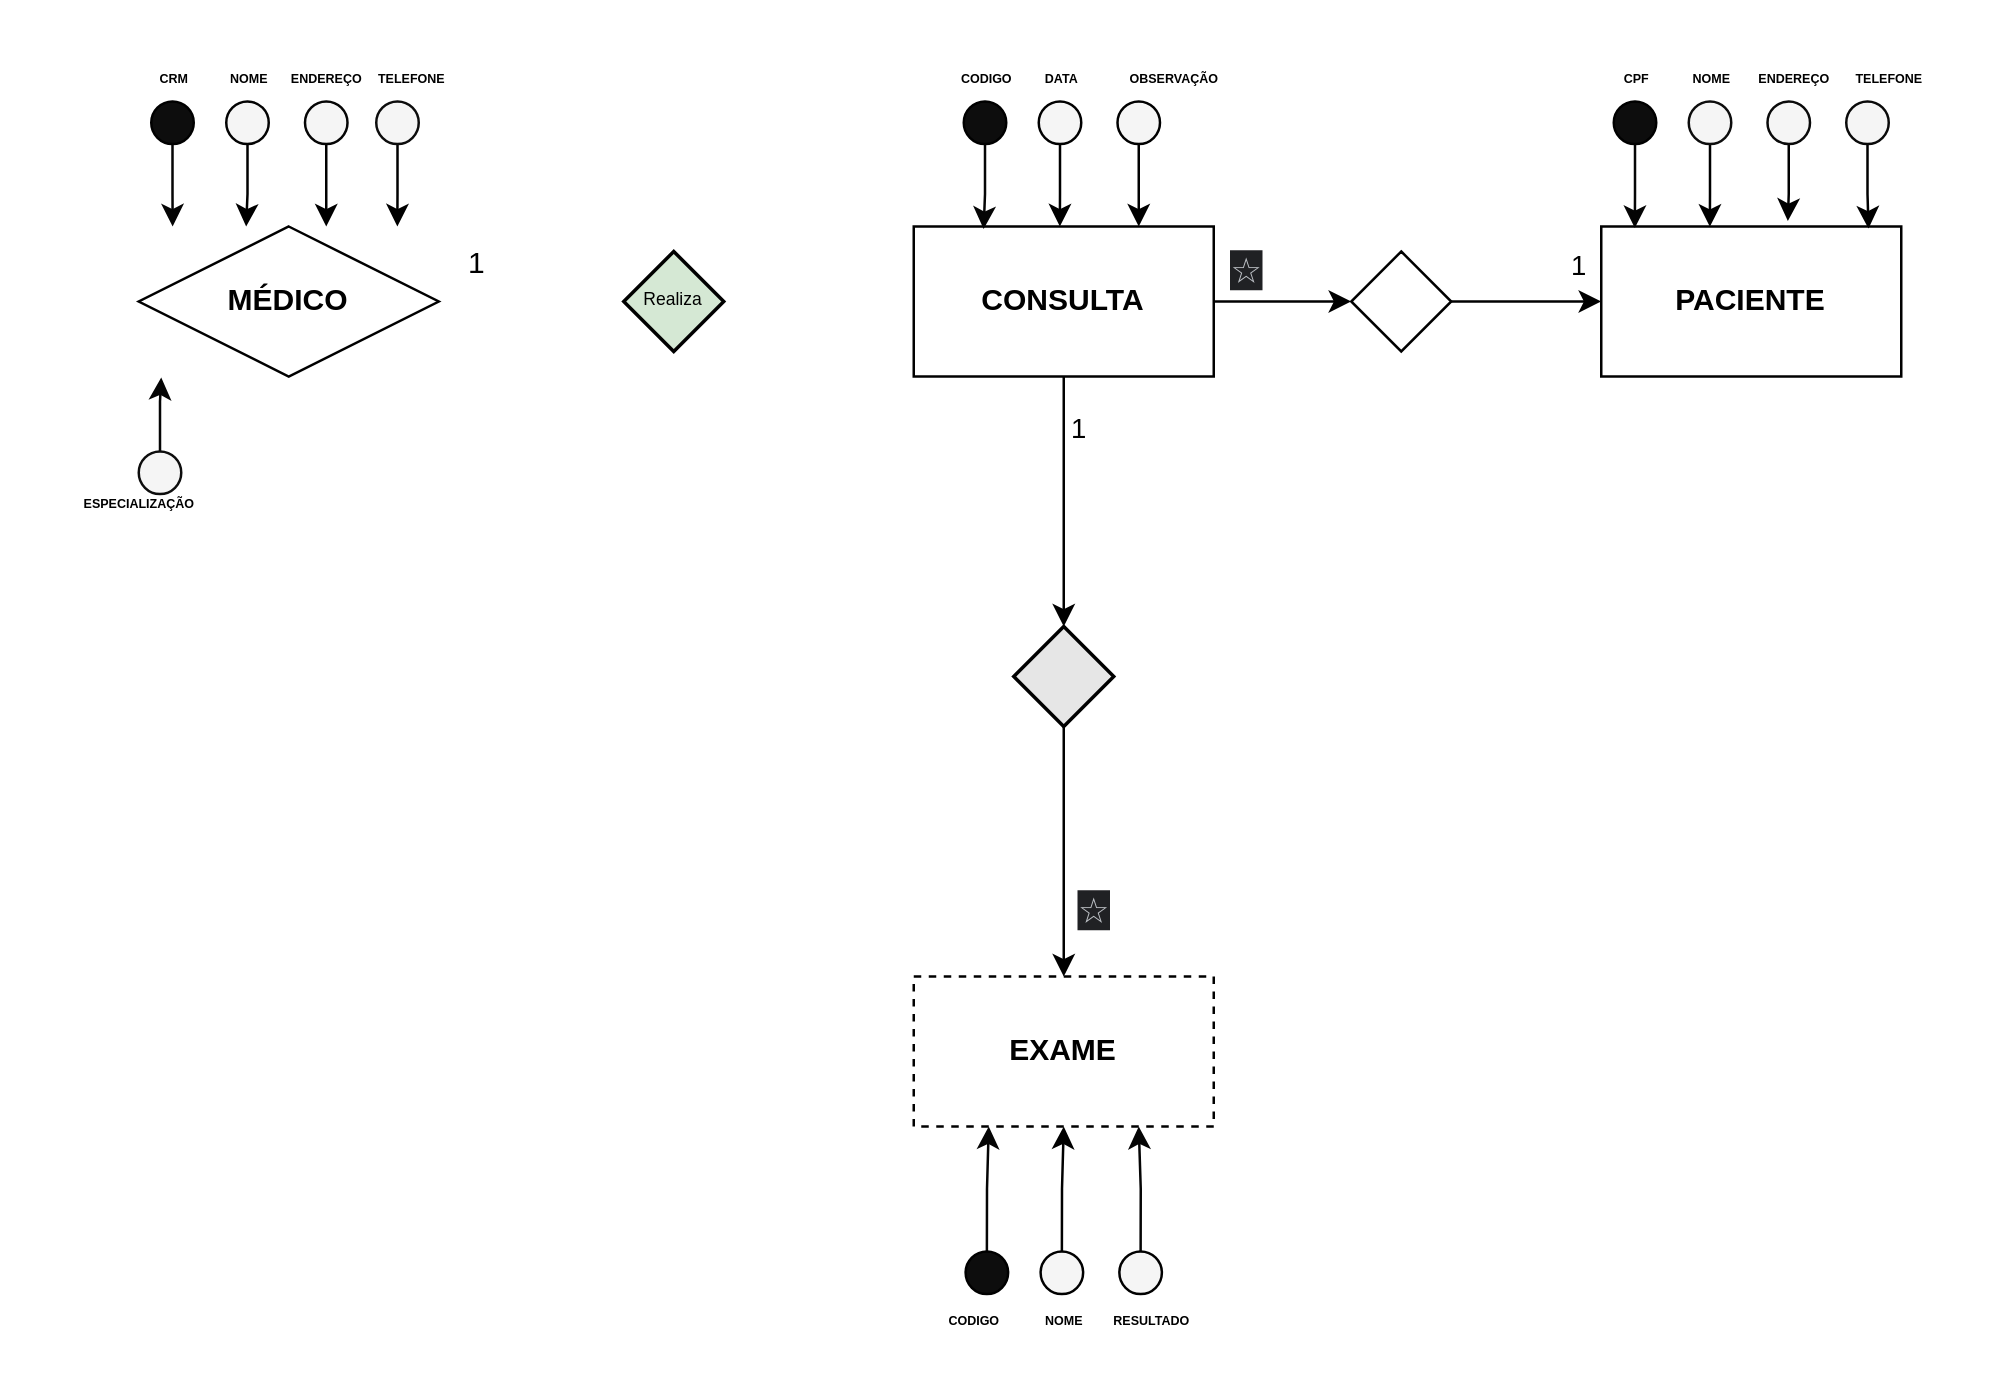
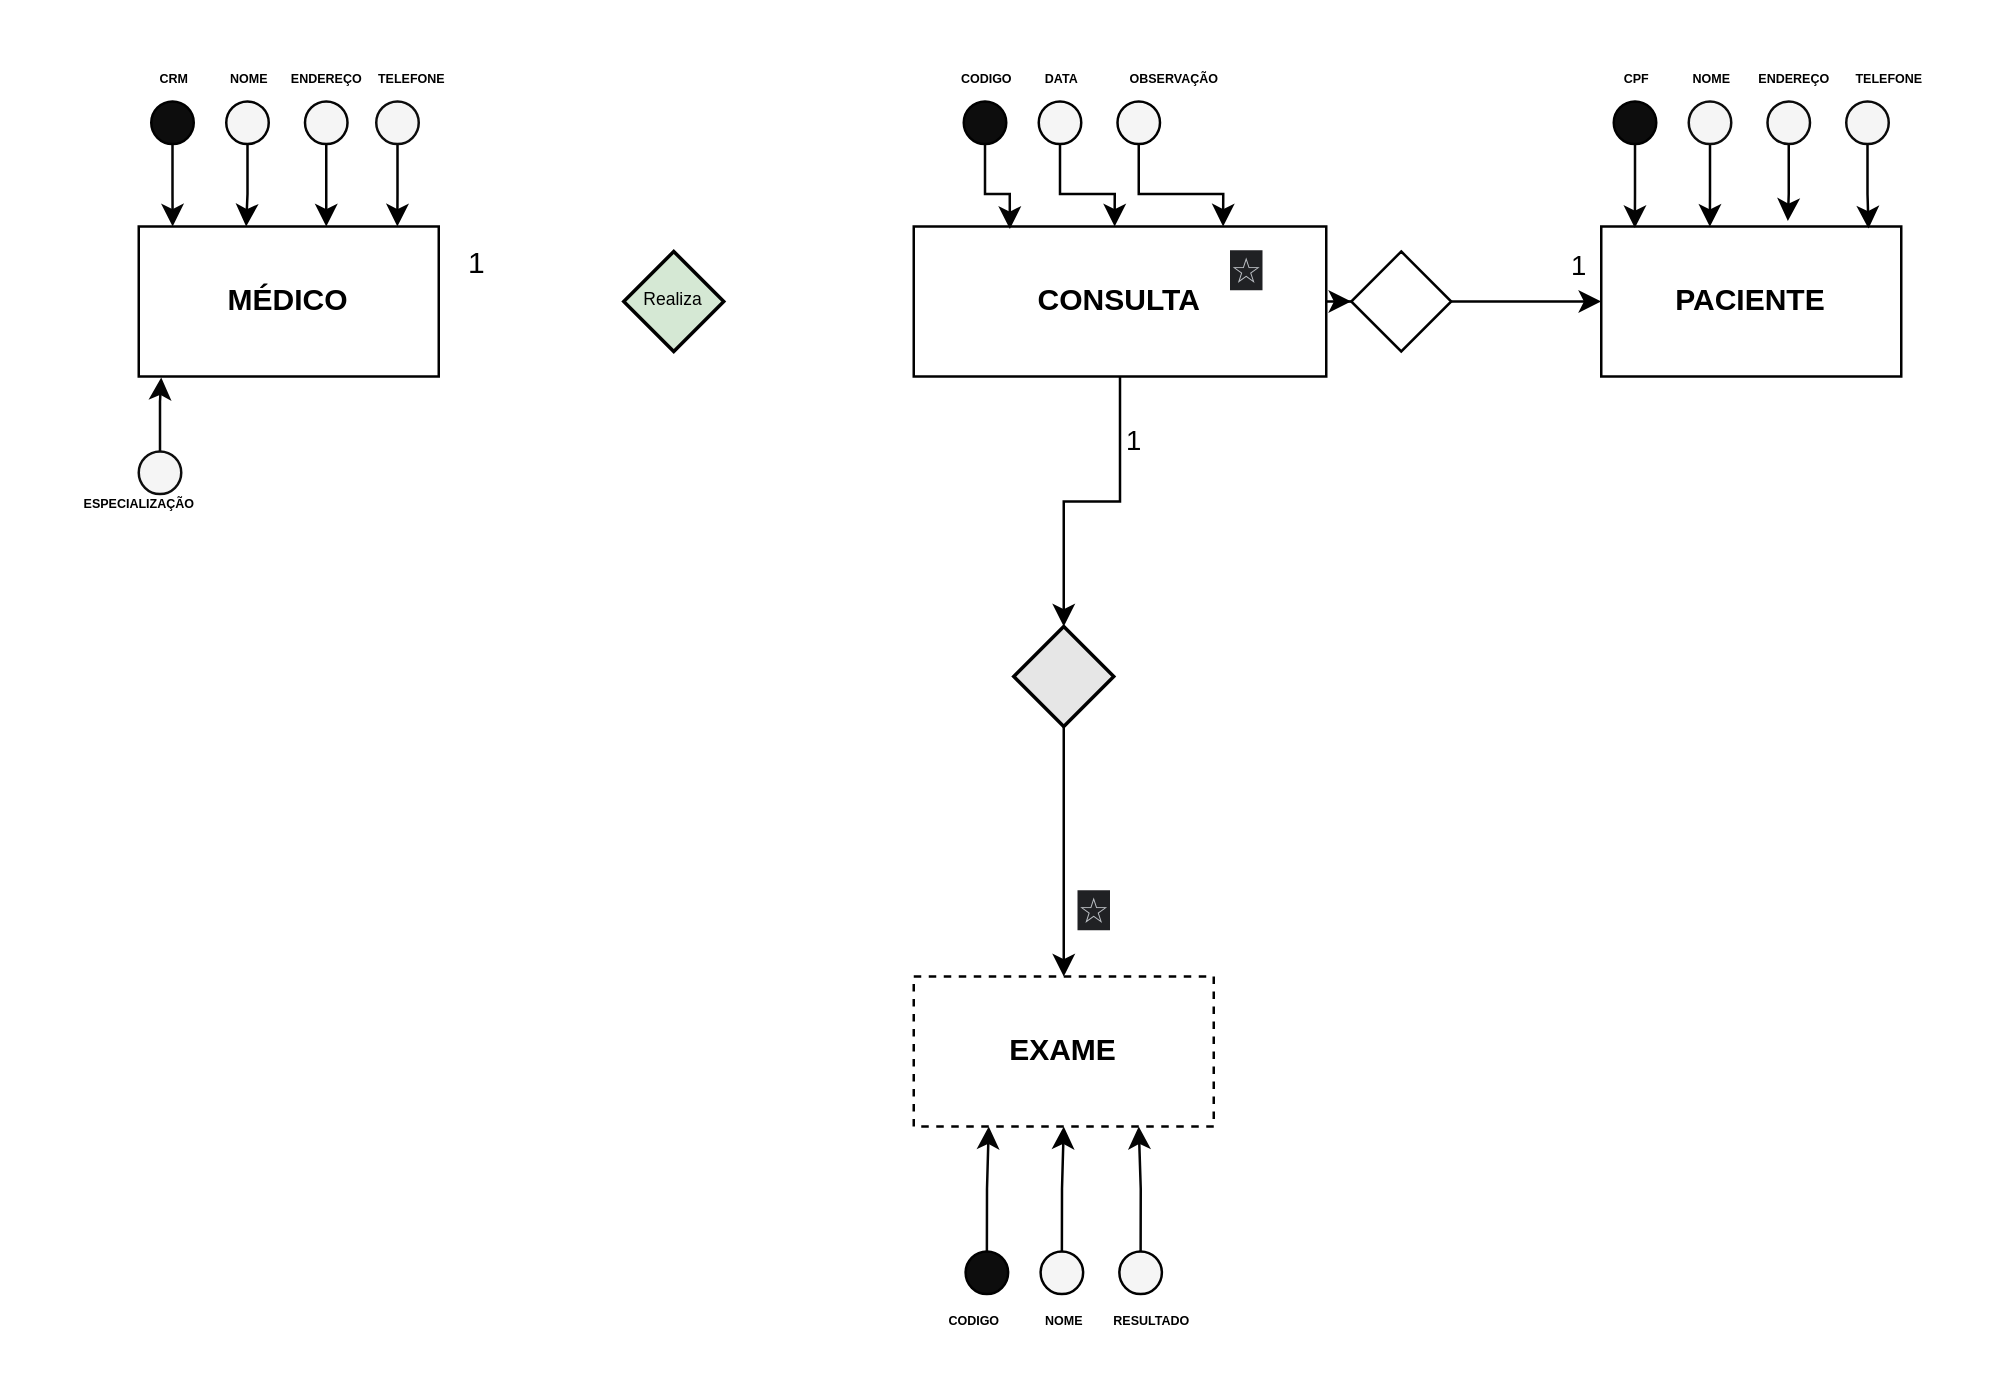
(289, 301) -> (289, 301)
(1064, 301) -> (1120, 301)
